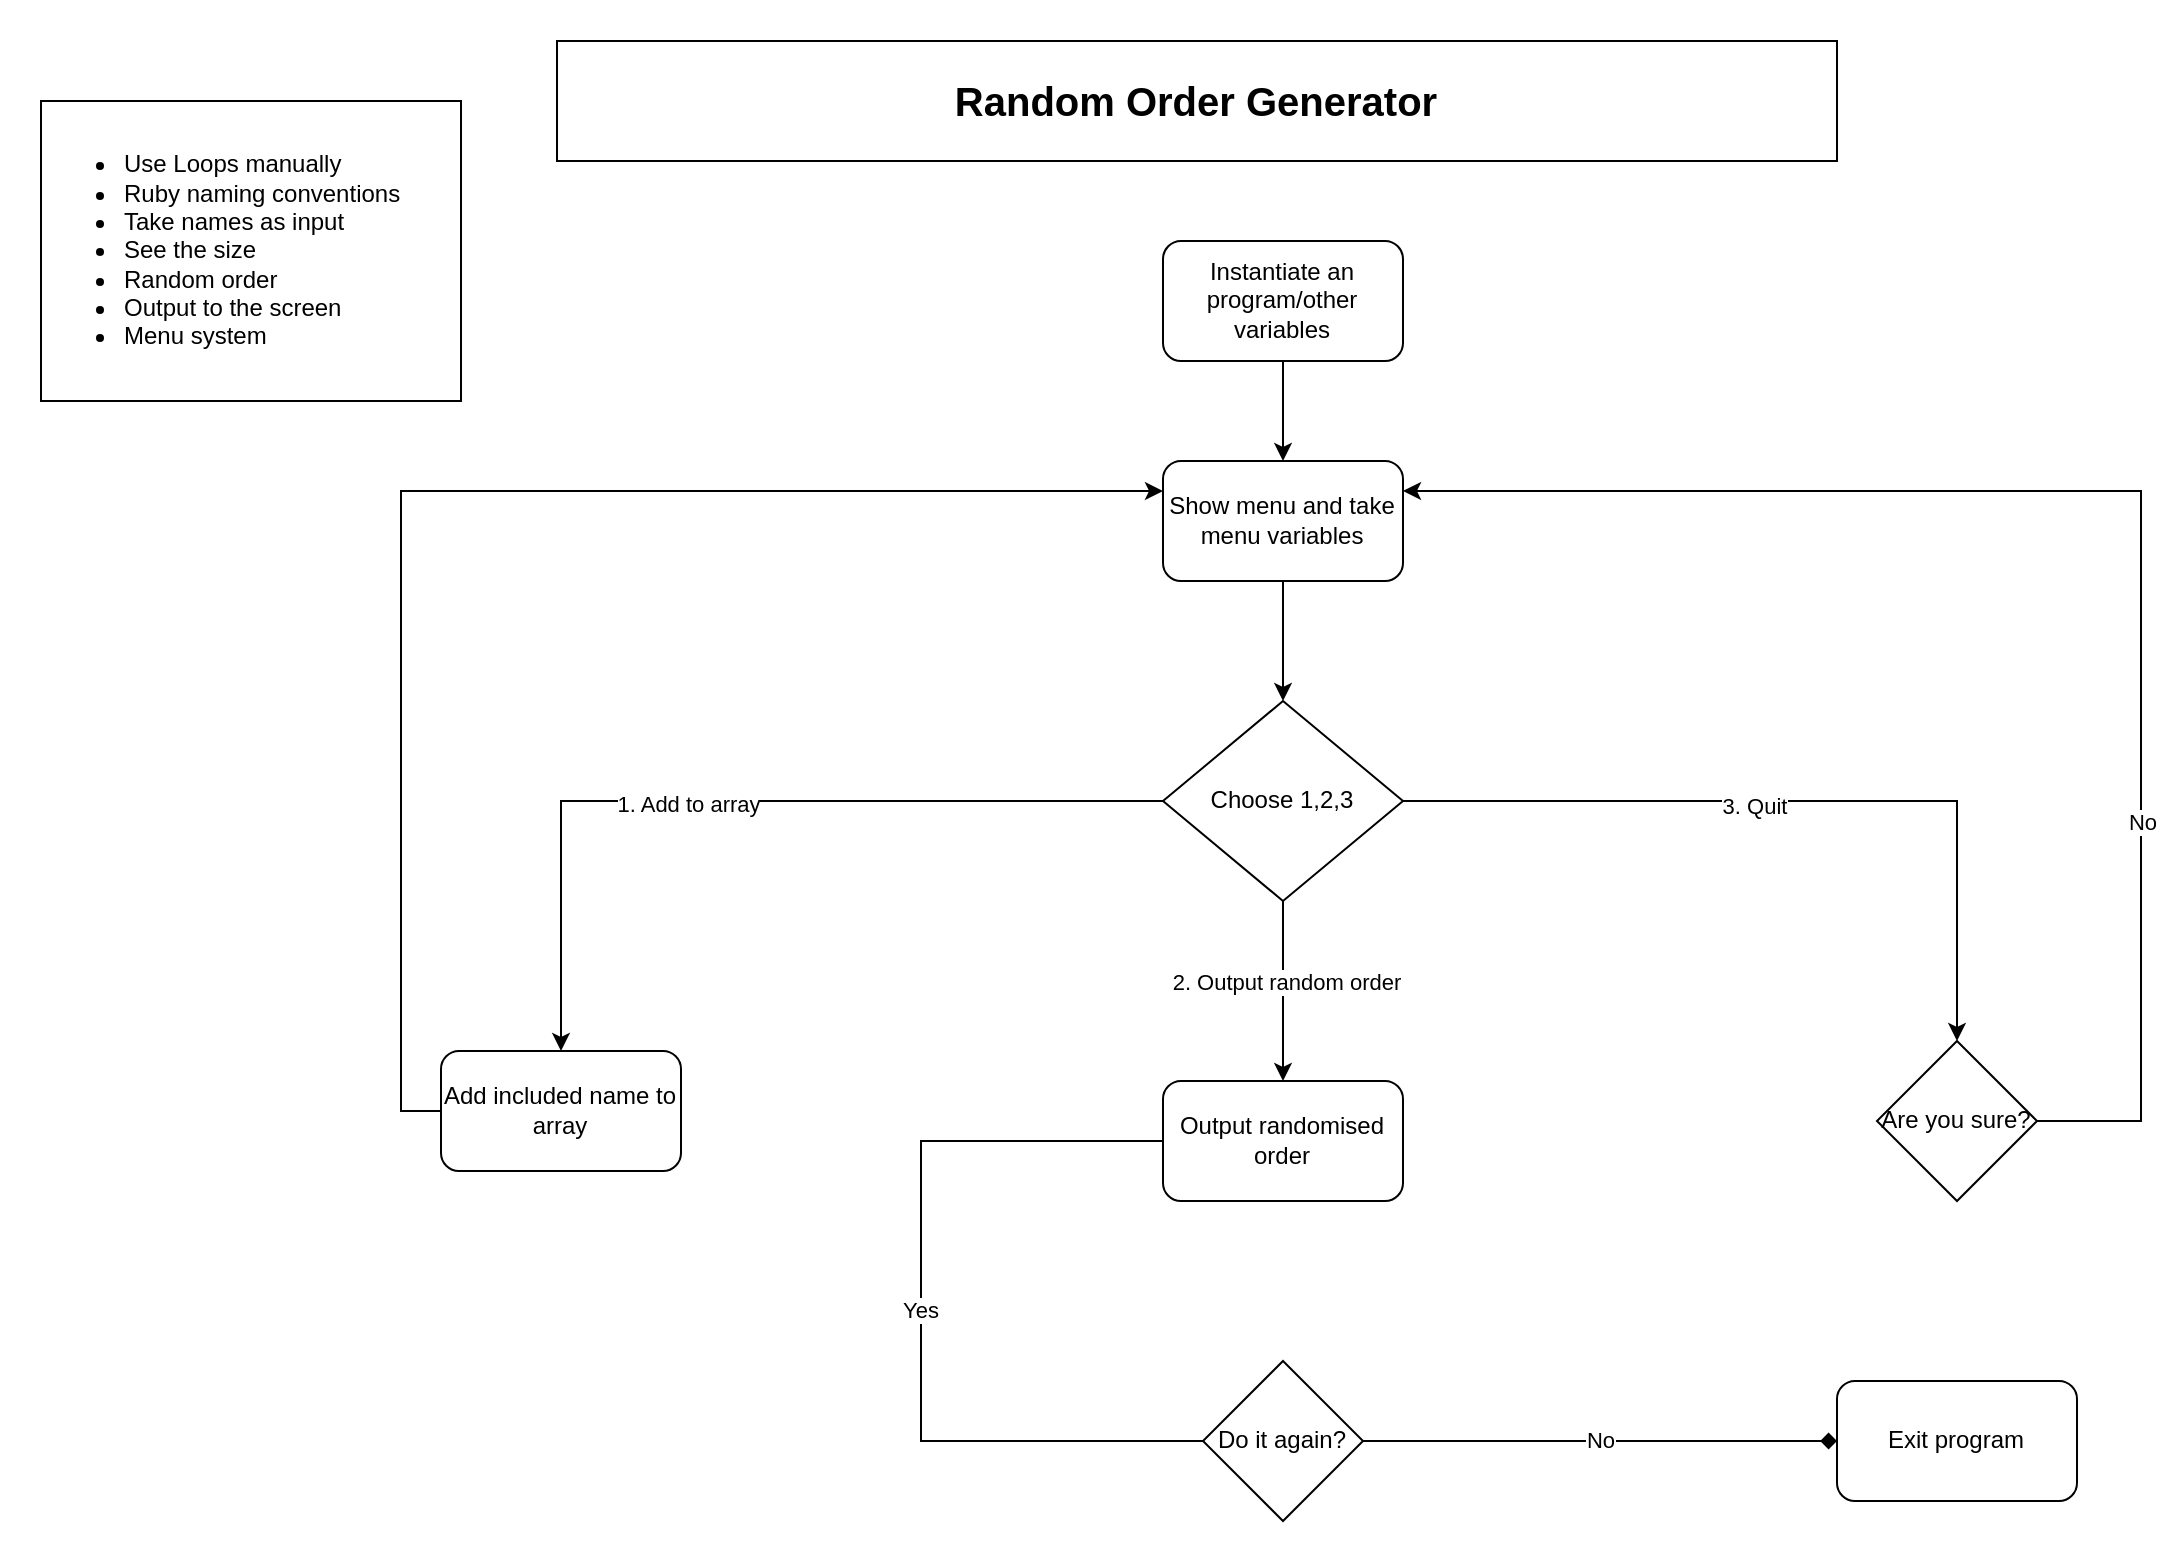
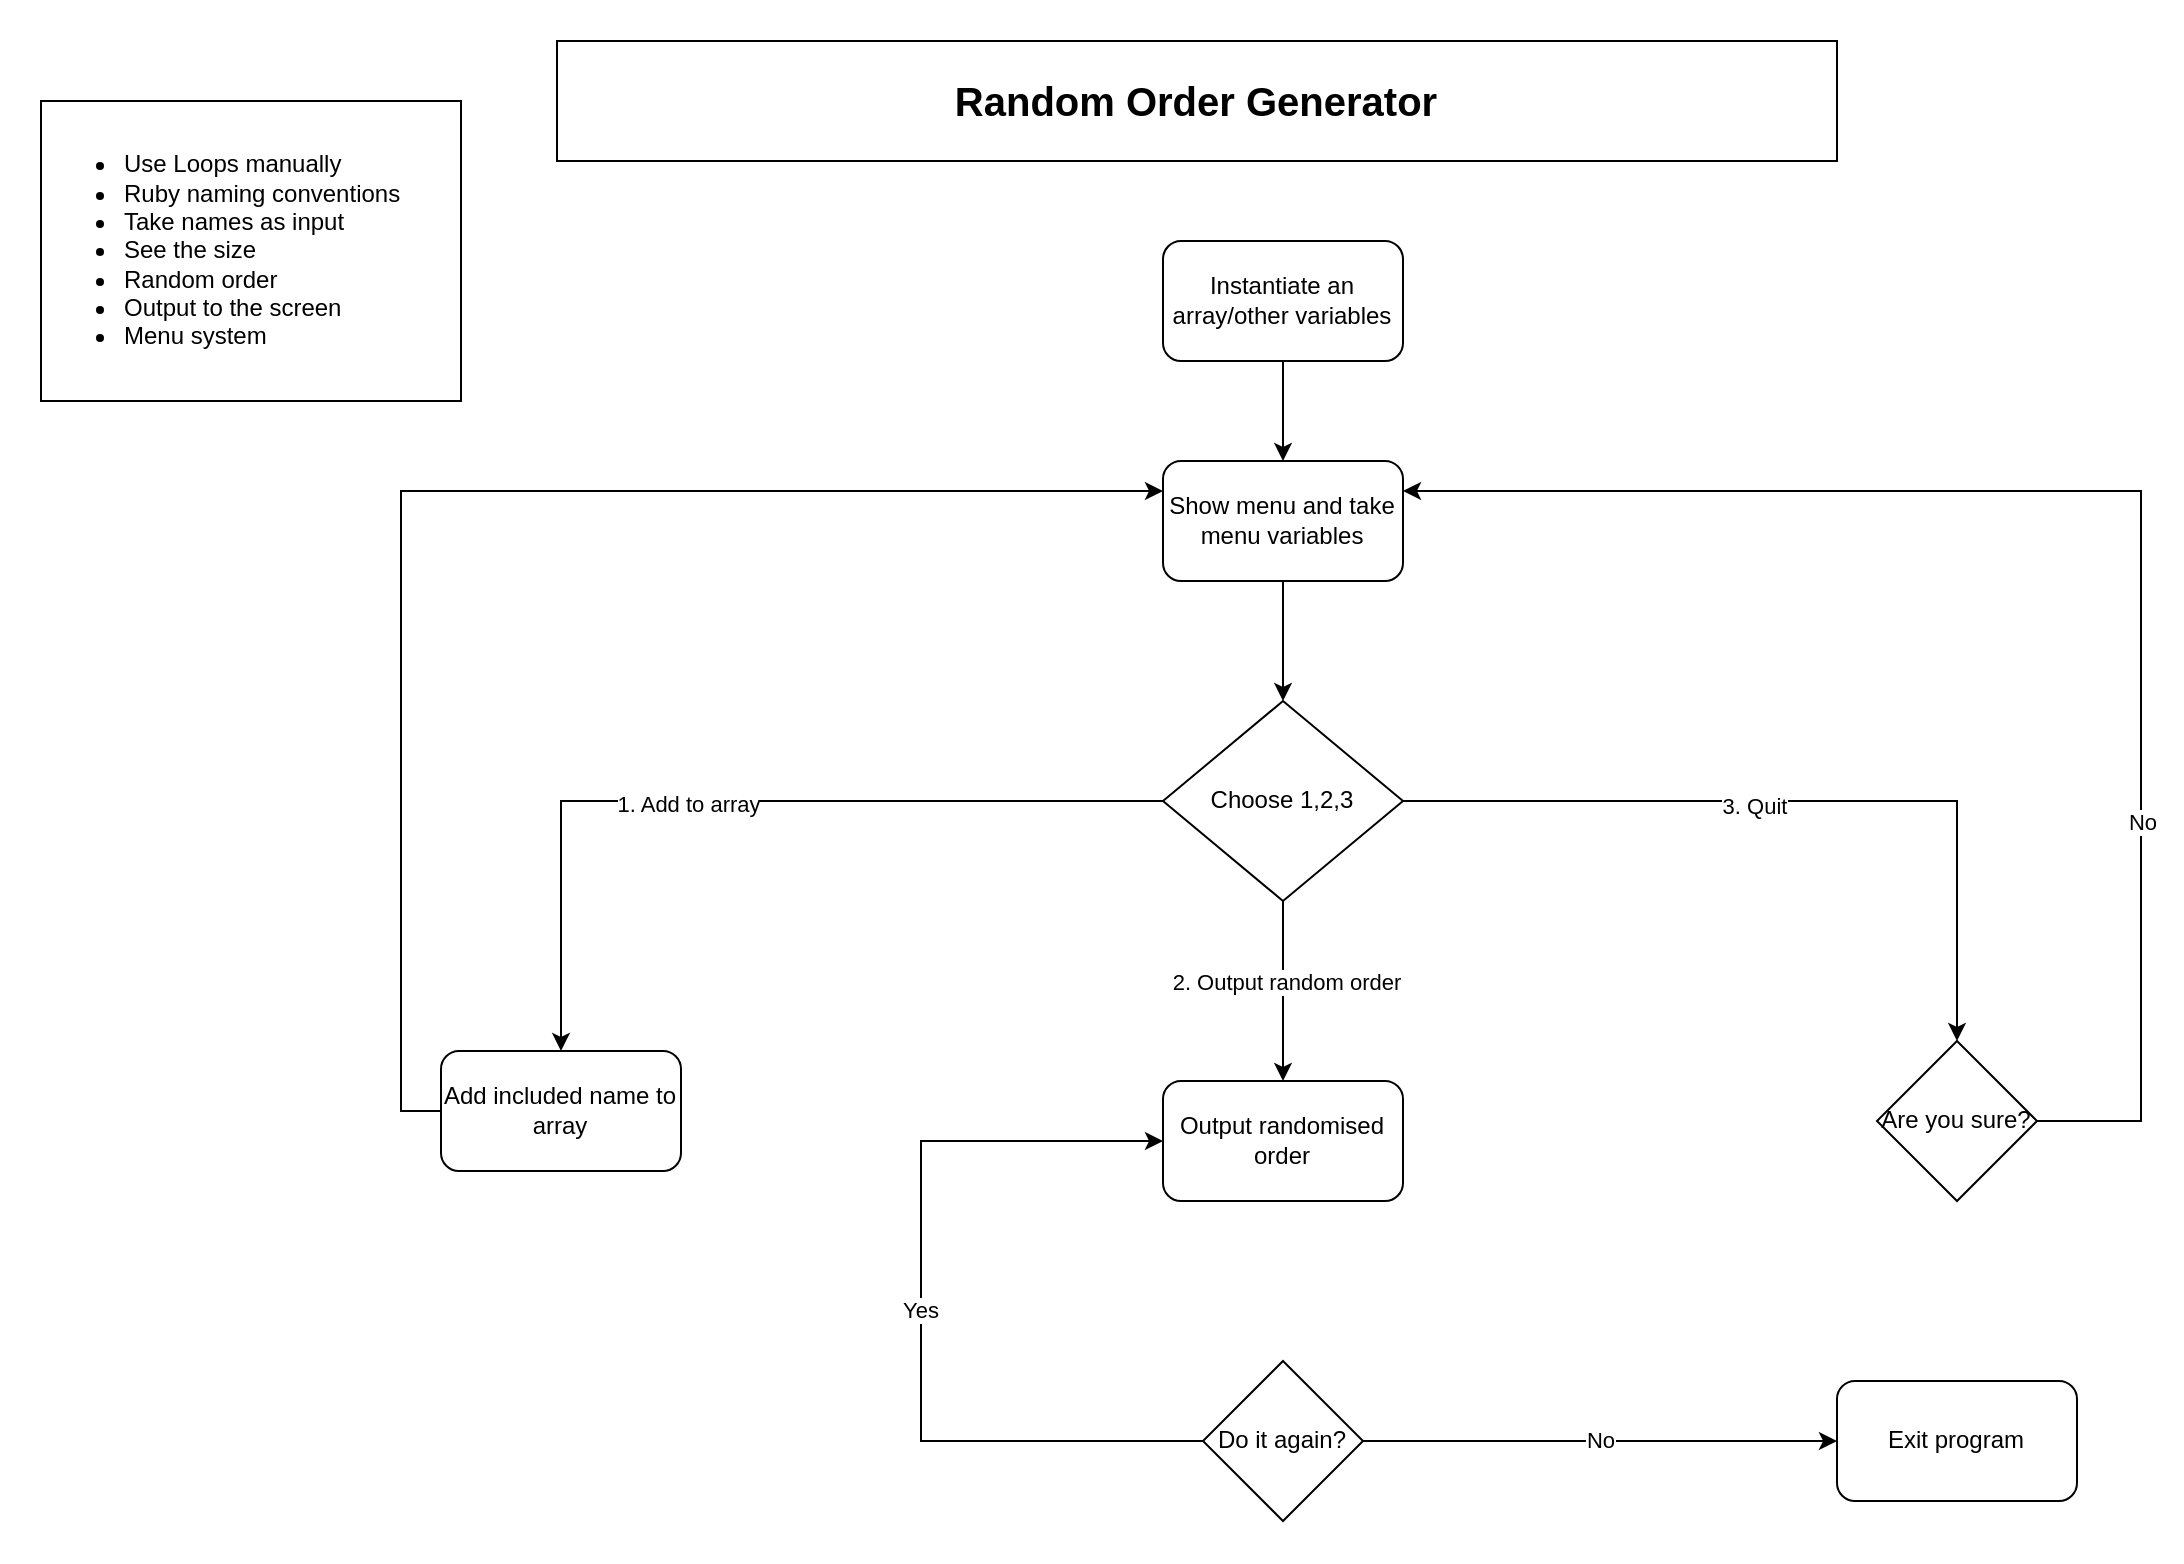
(1283, 301) -> (1283, 301)
(1153, 1141) -> (1148, 1141)
(1820, 1441) -> (1821, 1441)
